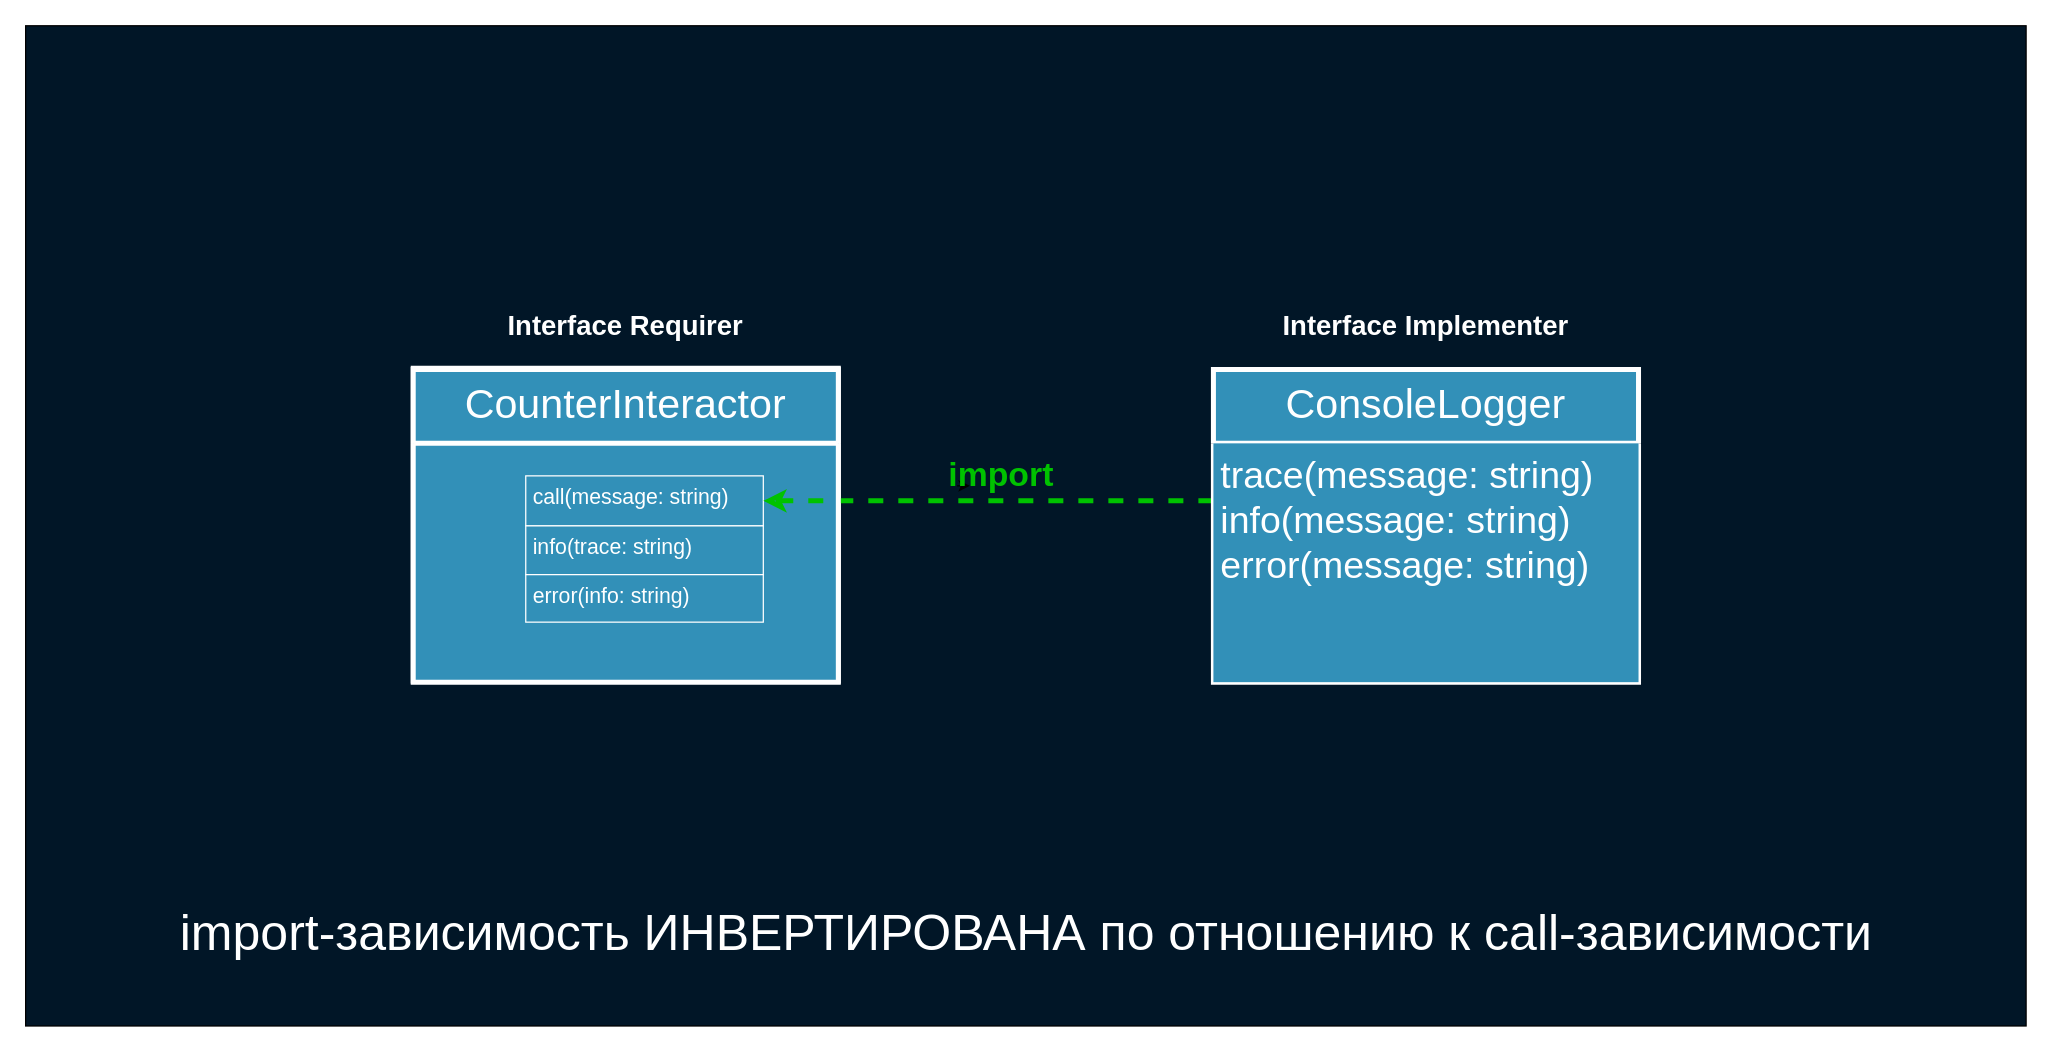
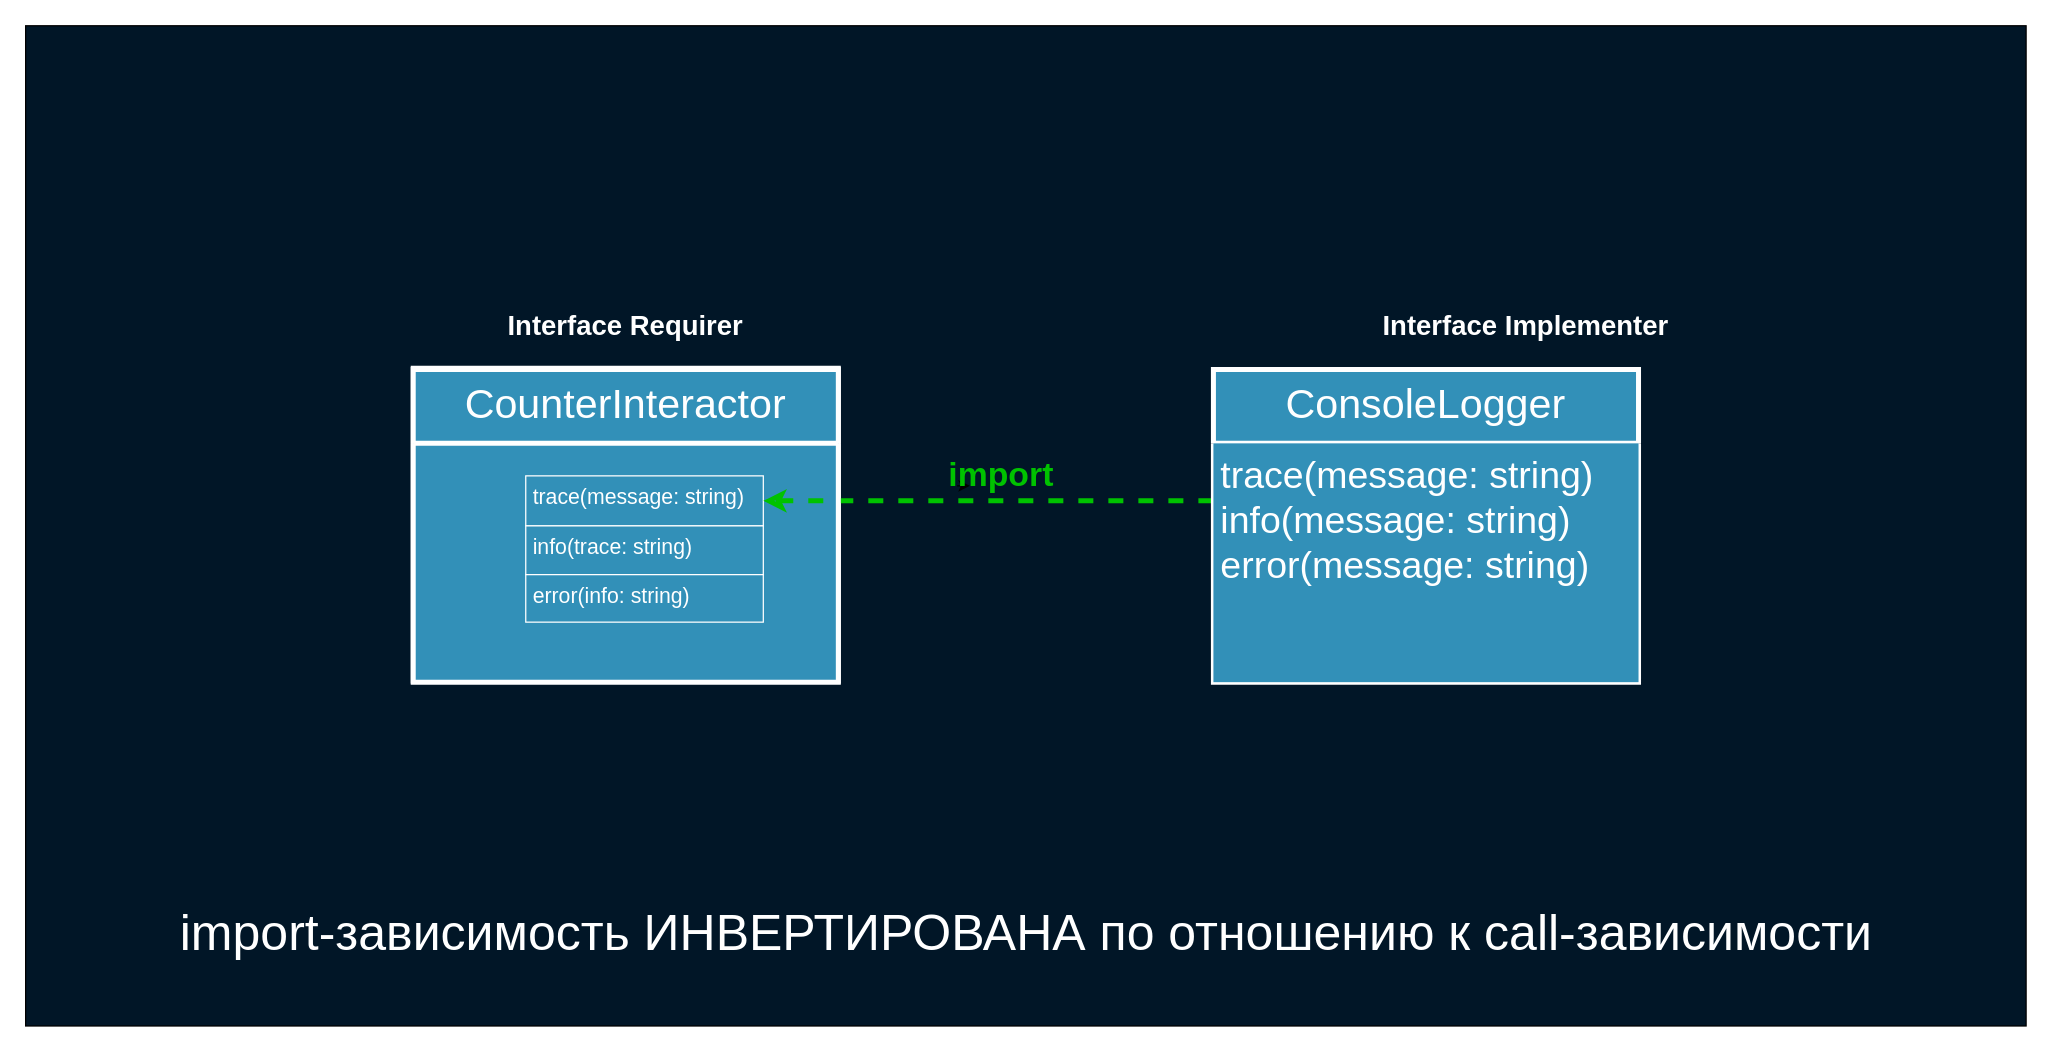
(1426, 323) -> (1526, 323)
(644, 497) -> (655, 497)
